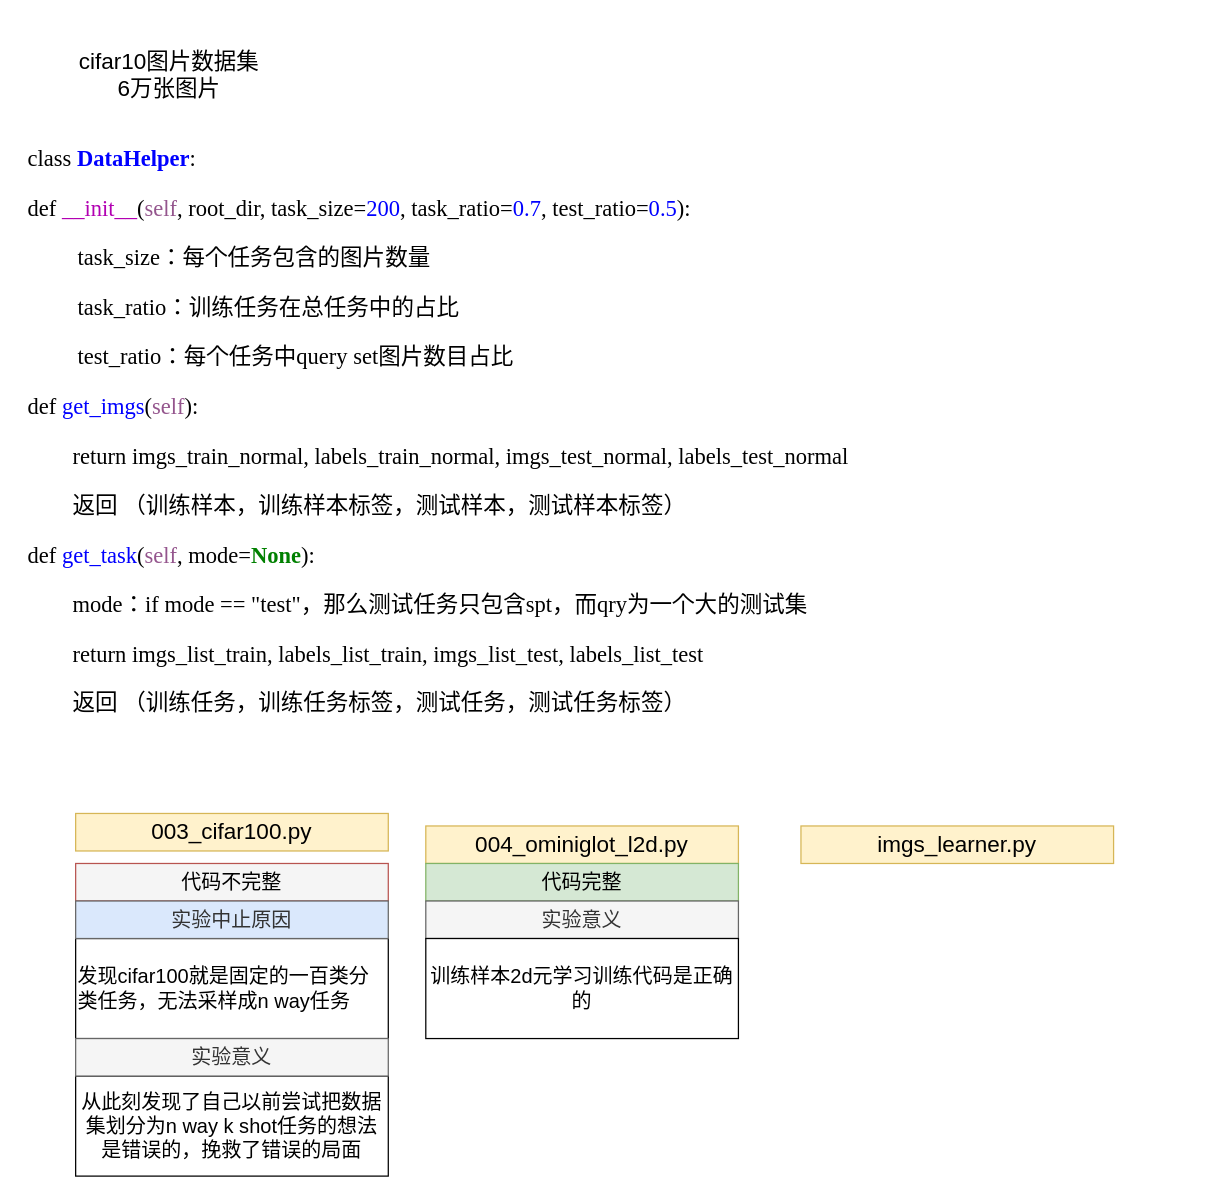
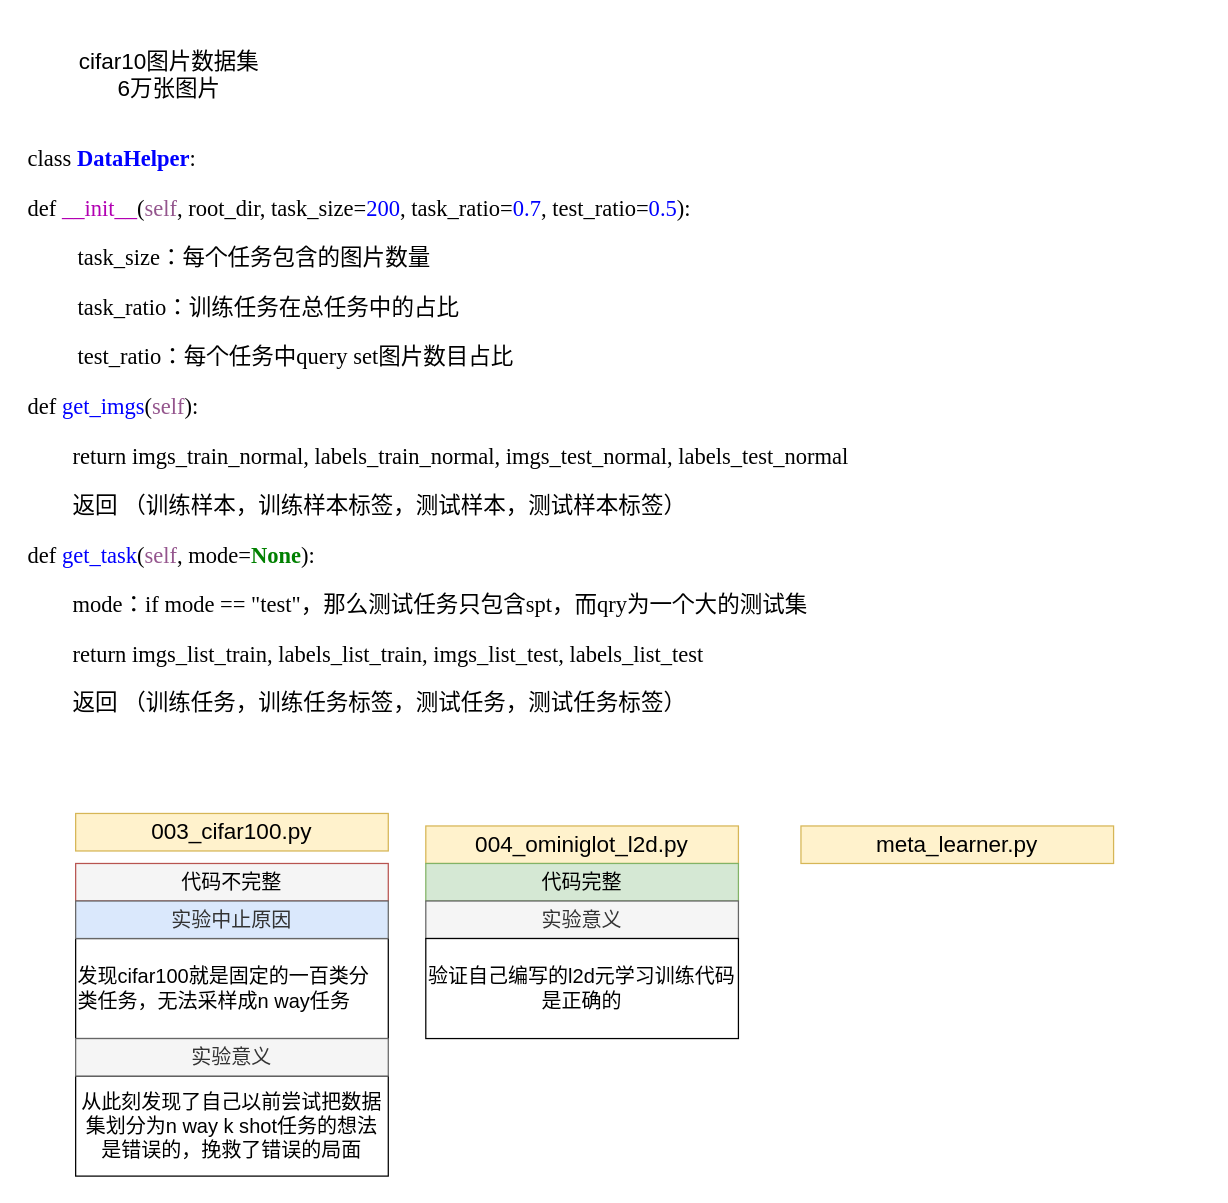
(957, 844) -> (957, 844)
(582, 988) -> (582, 988)
